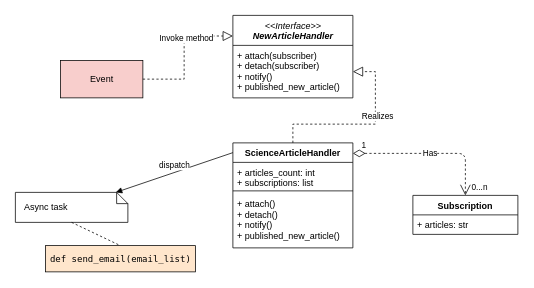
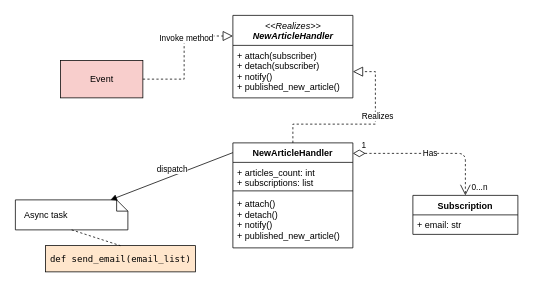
(293, 31) -> (293, 31)
(293, 153) -> (293, 153)
(72, 207) -> (72, 215)
(449, 225) -> (441, 225)
